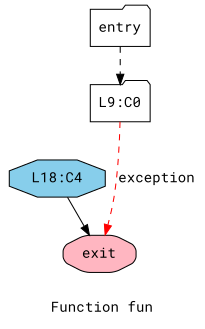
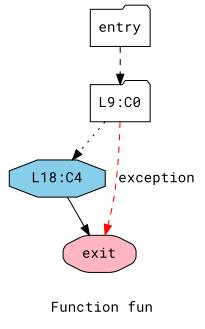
none -> (92, 137)
